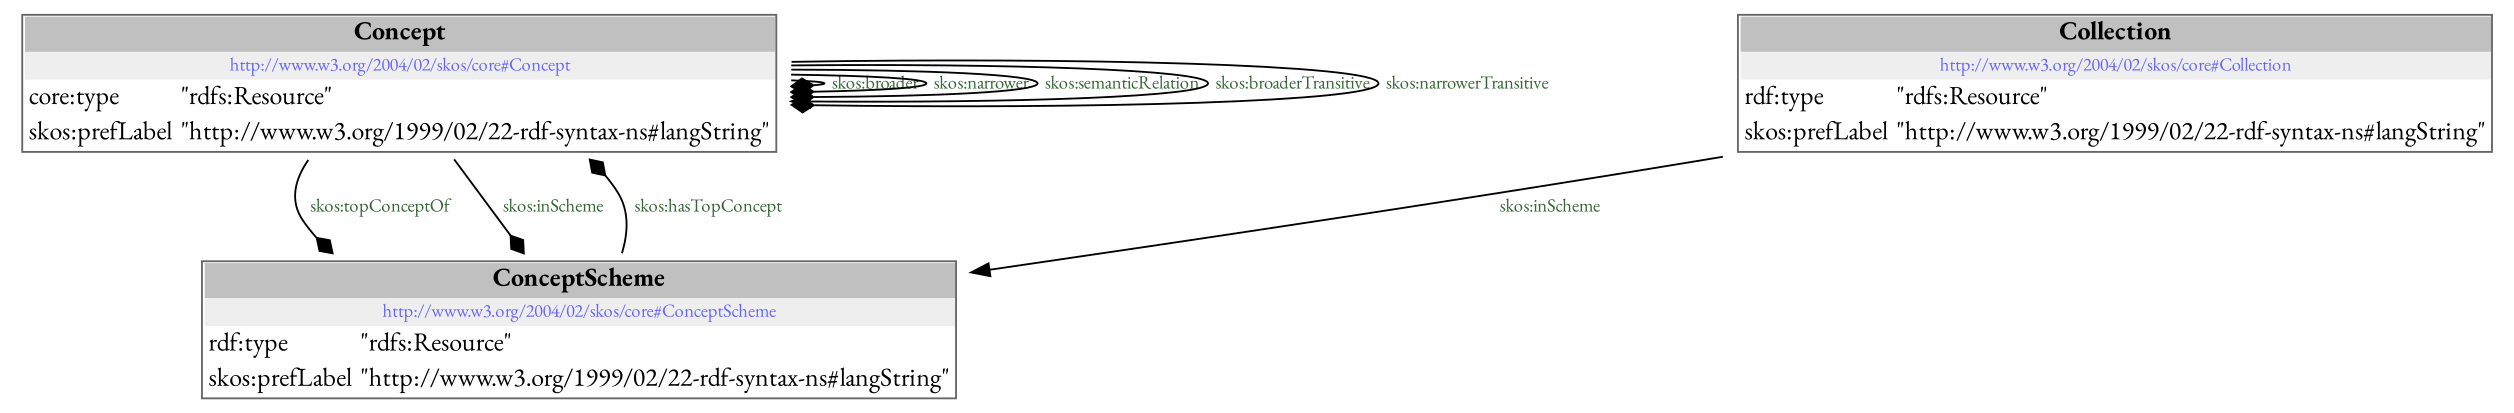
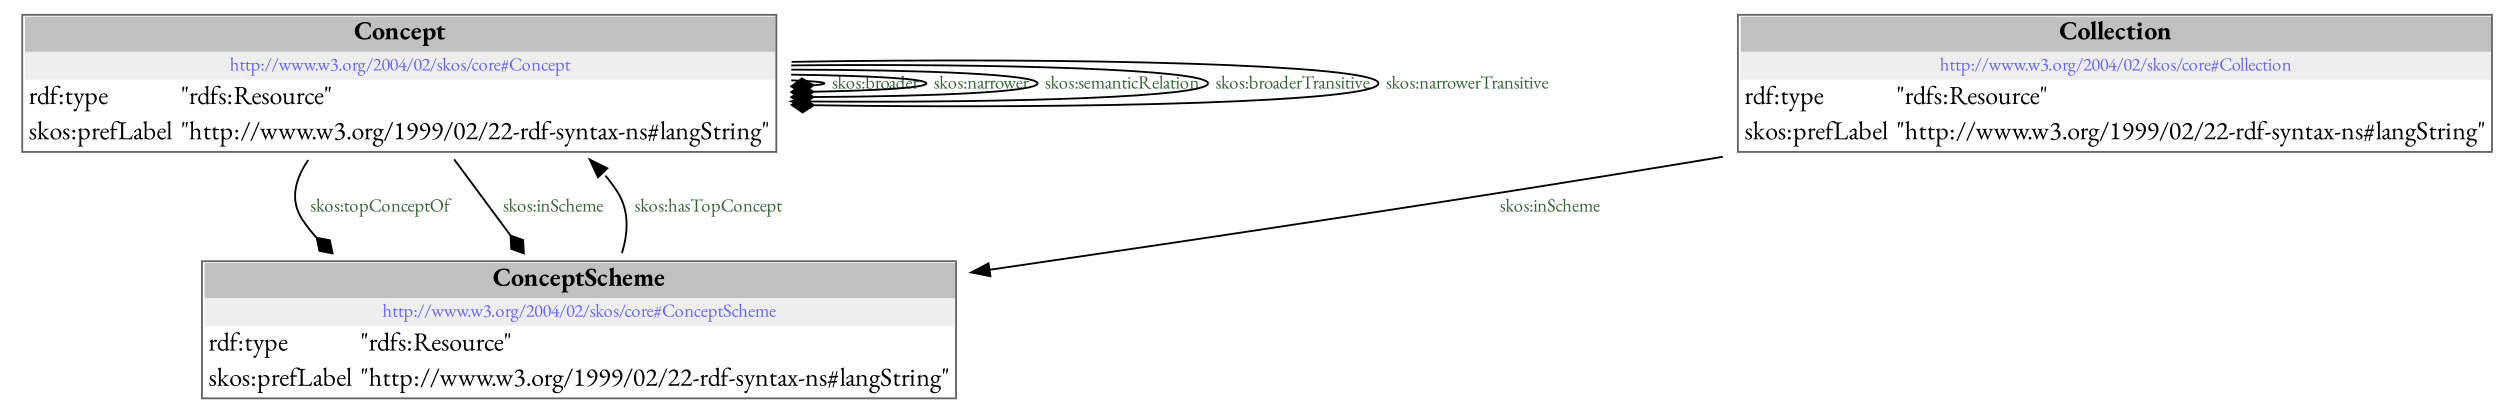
(74, 96) -> (69, 96)
(625, 212) -> (625, 212)
